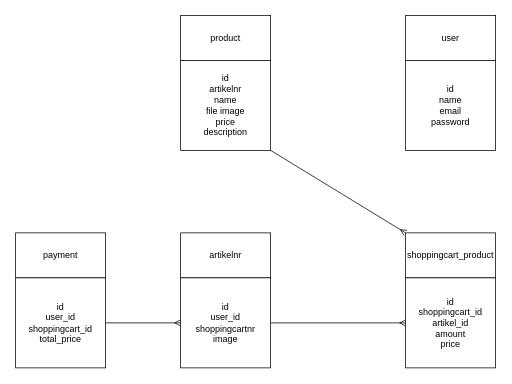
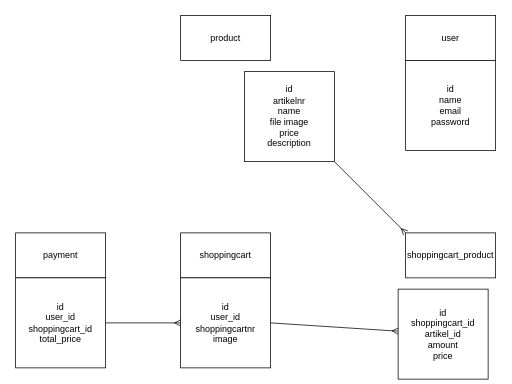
(225, 105) -> (289, 117)
(225, 255) -> (225, 255)
(450, 323) -> (443, 334)
